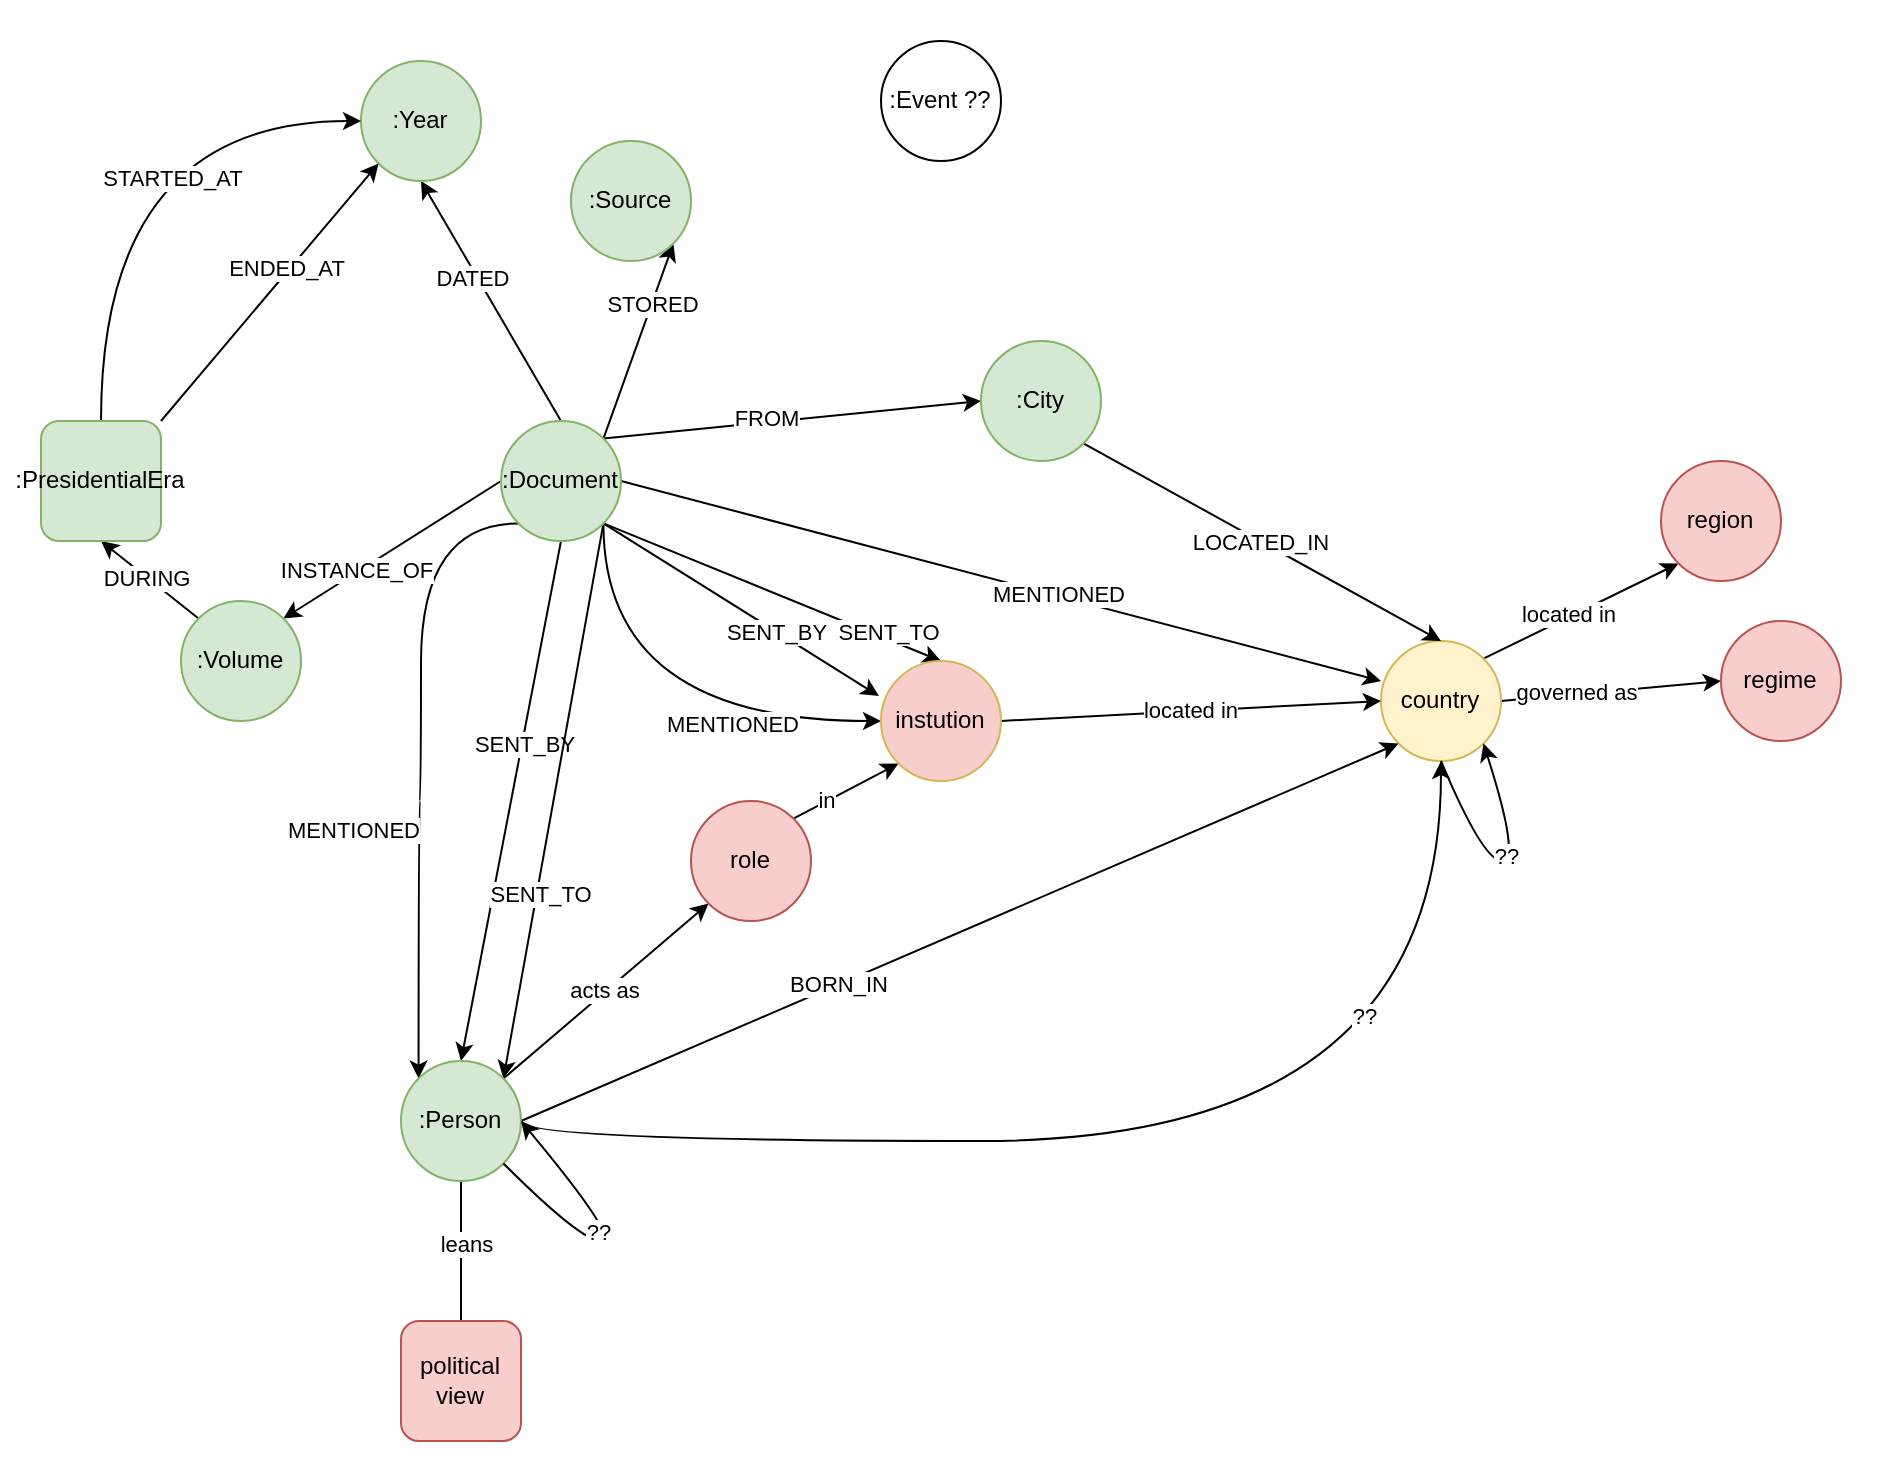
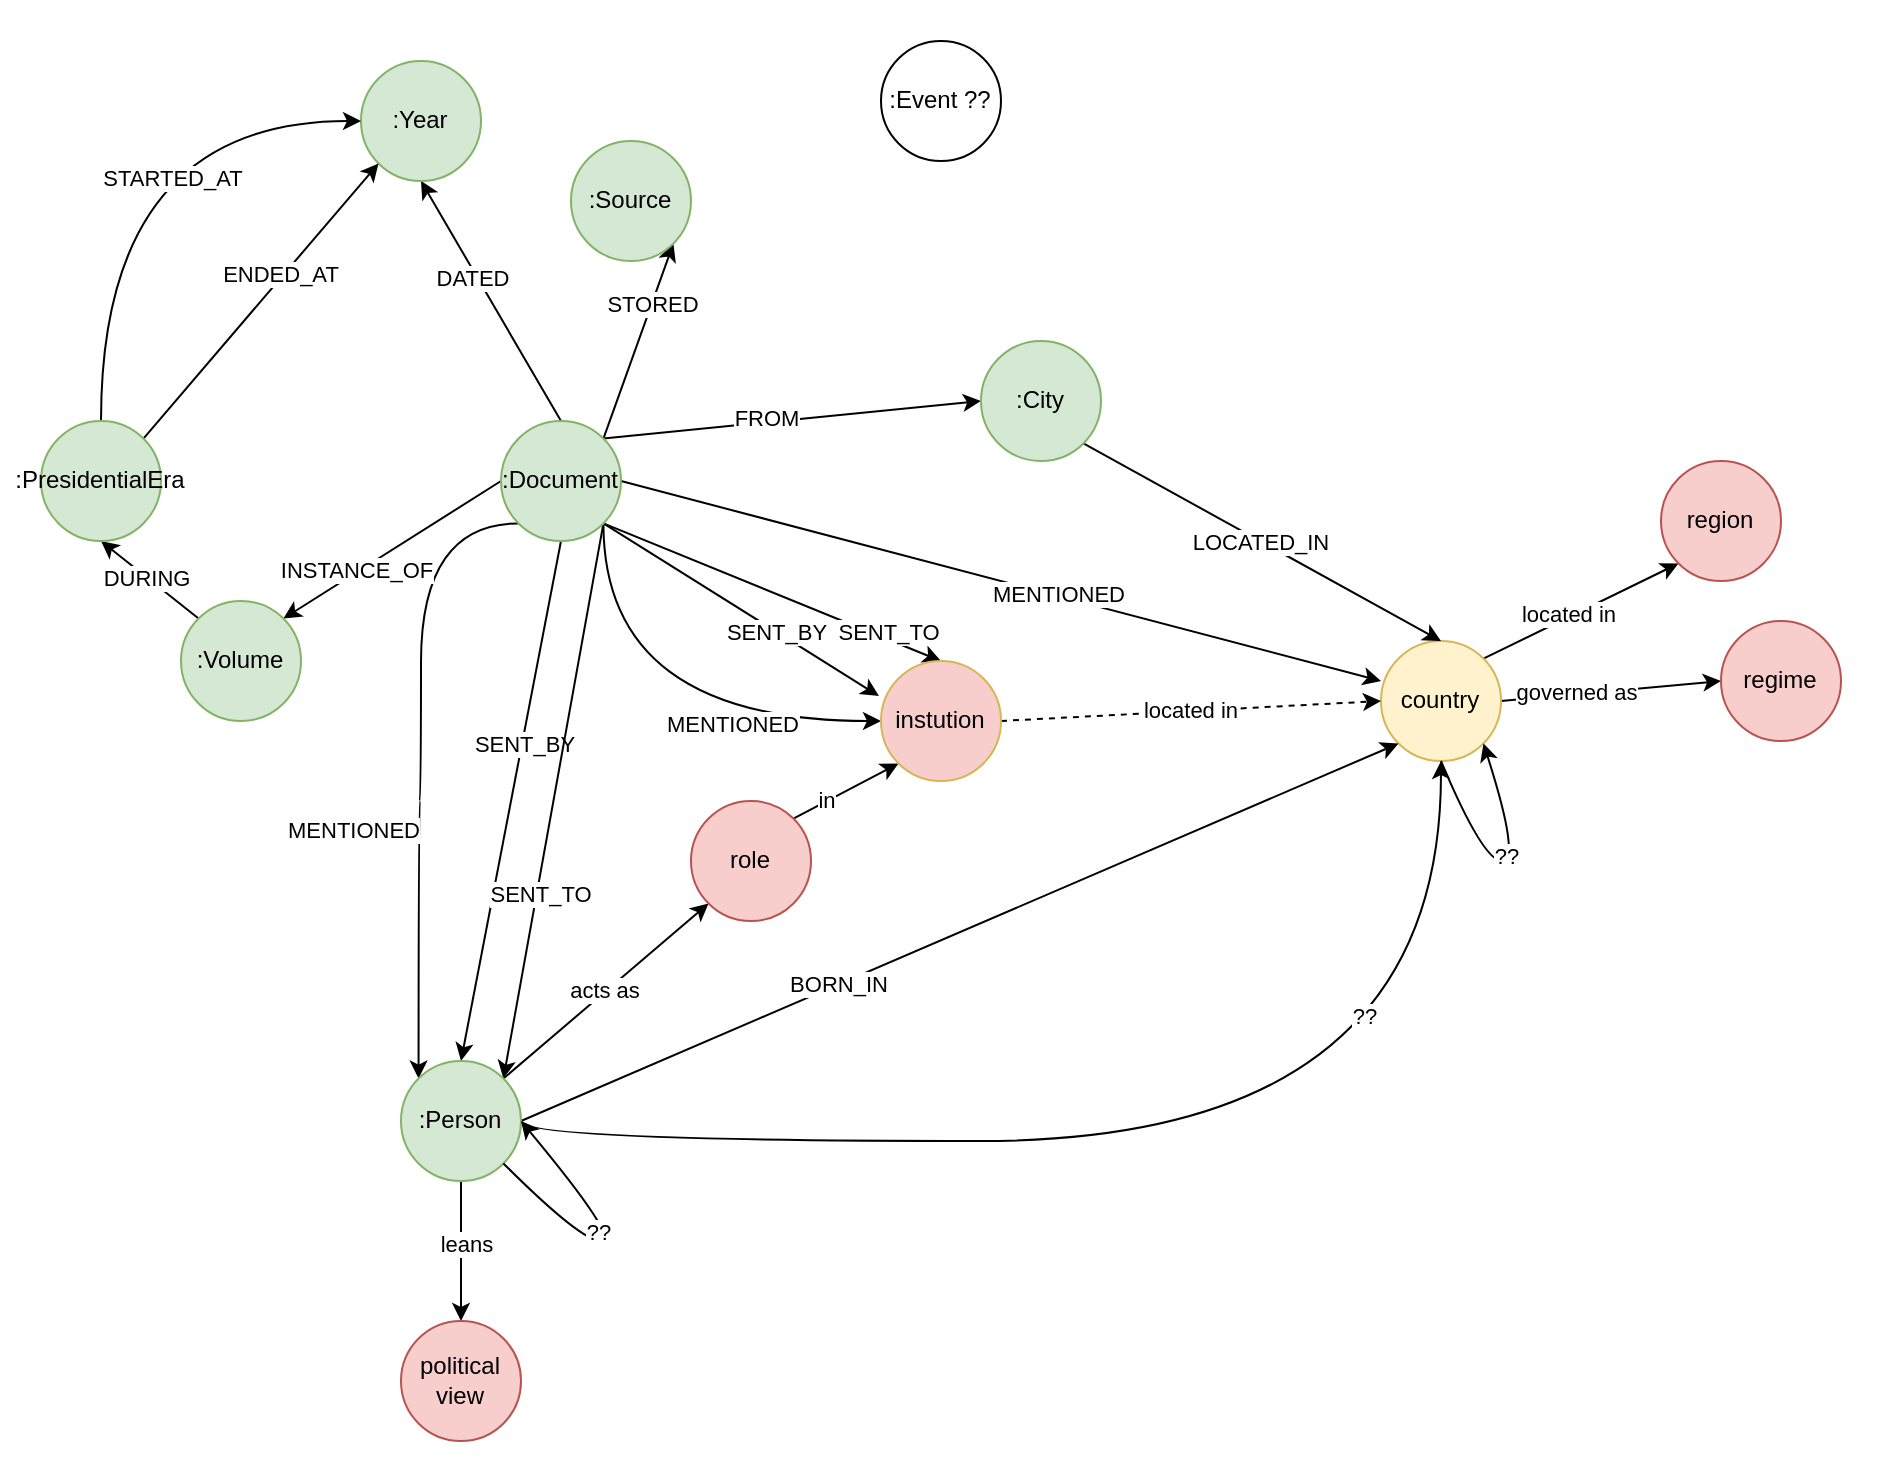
(101, 481) -> (101, 481)
(1074, 717) -> (1074, 717)
(461, 1311) -> (461, 1306)
(461, 1381) -> (461, 1381)
